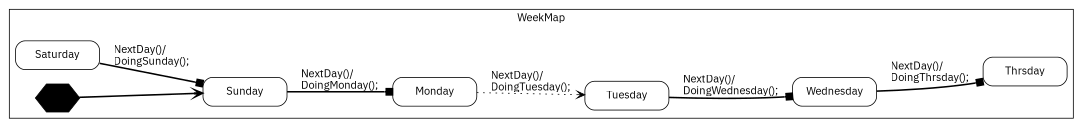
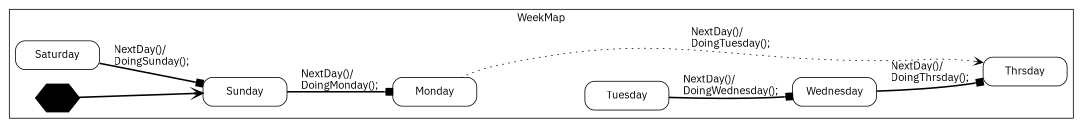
(527, 94) -> (716, 52)
